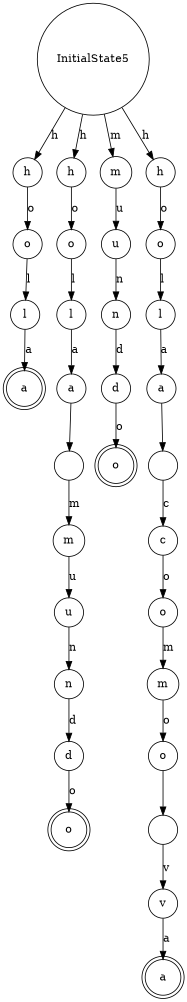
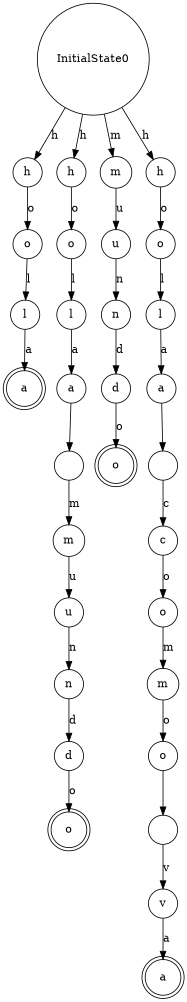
(93, 59) -> (93, 59)
